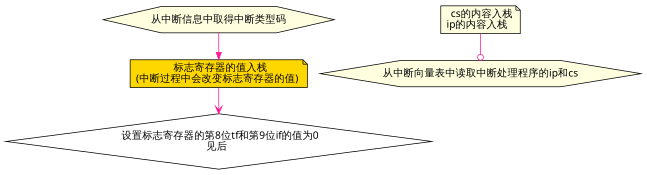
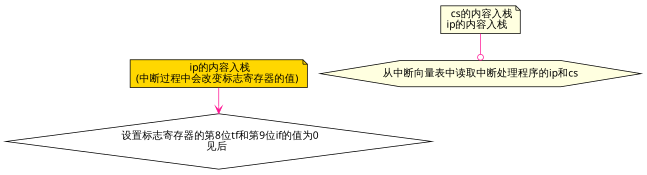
(219, 20) -> none
(219, 74) -> (219, 74)
